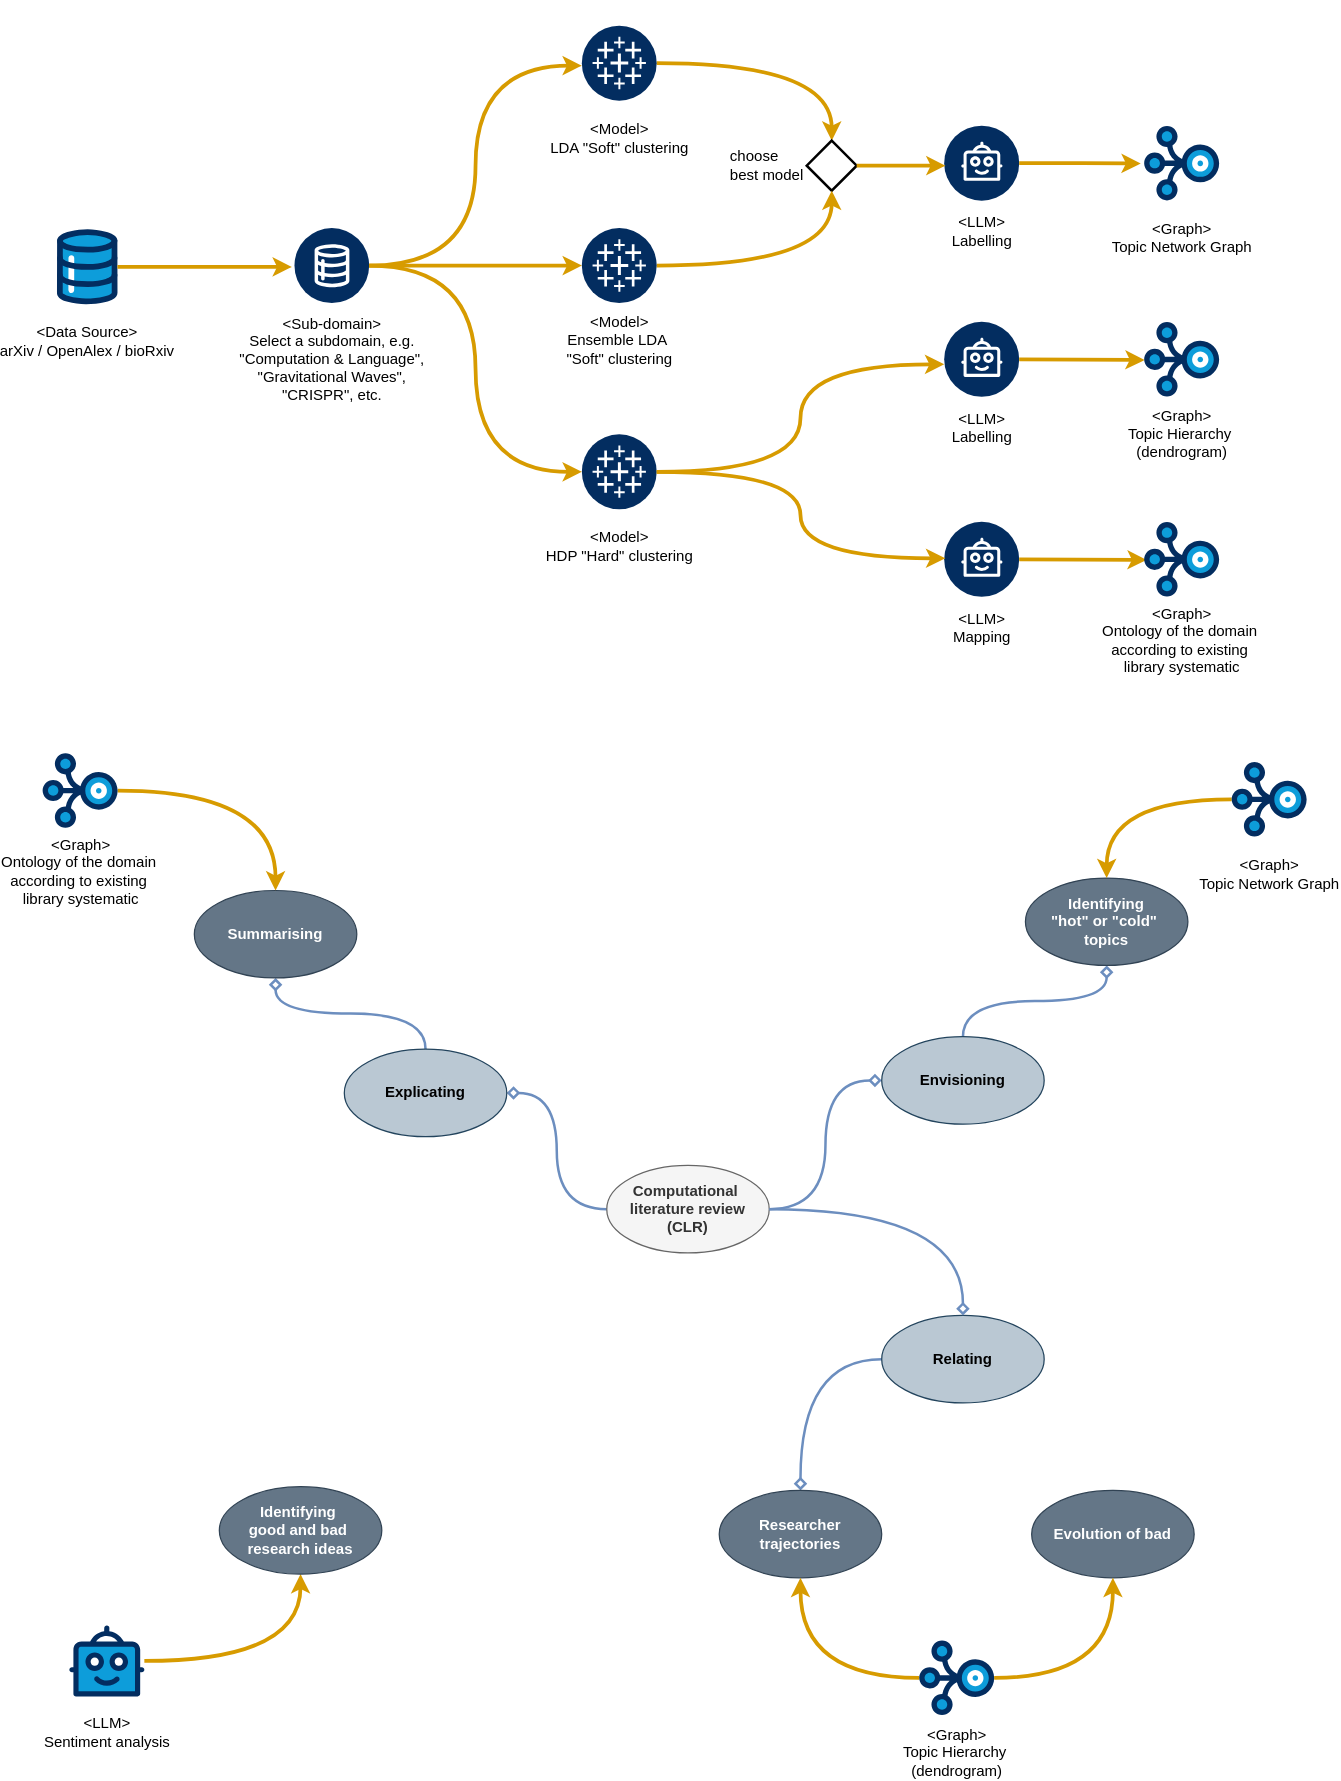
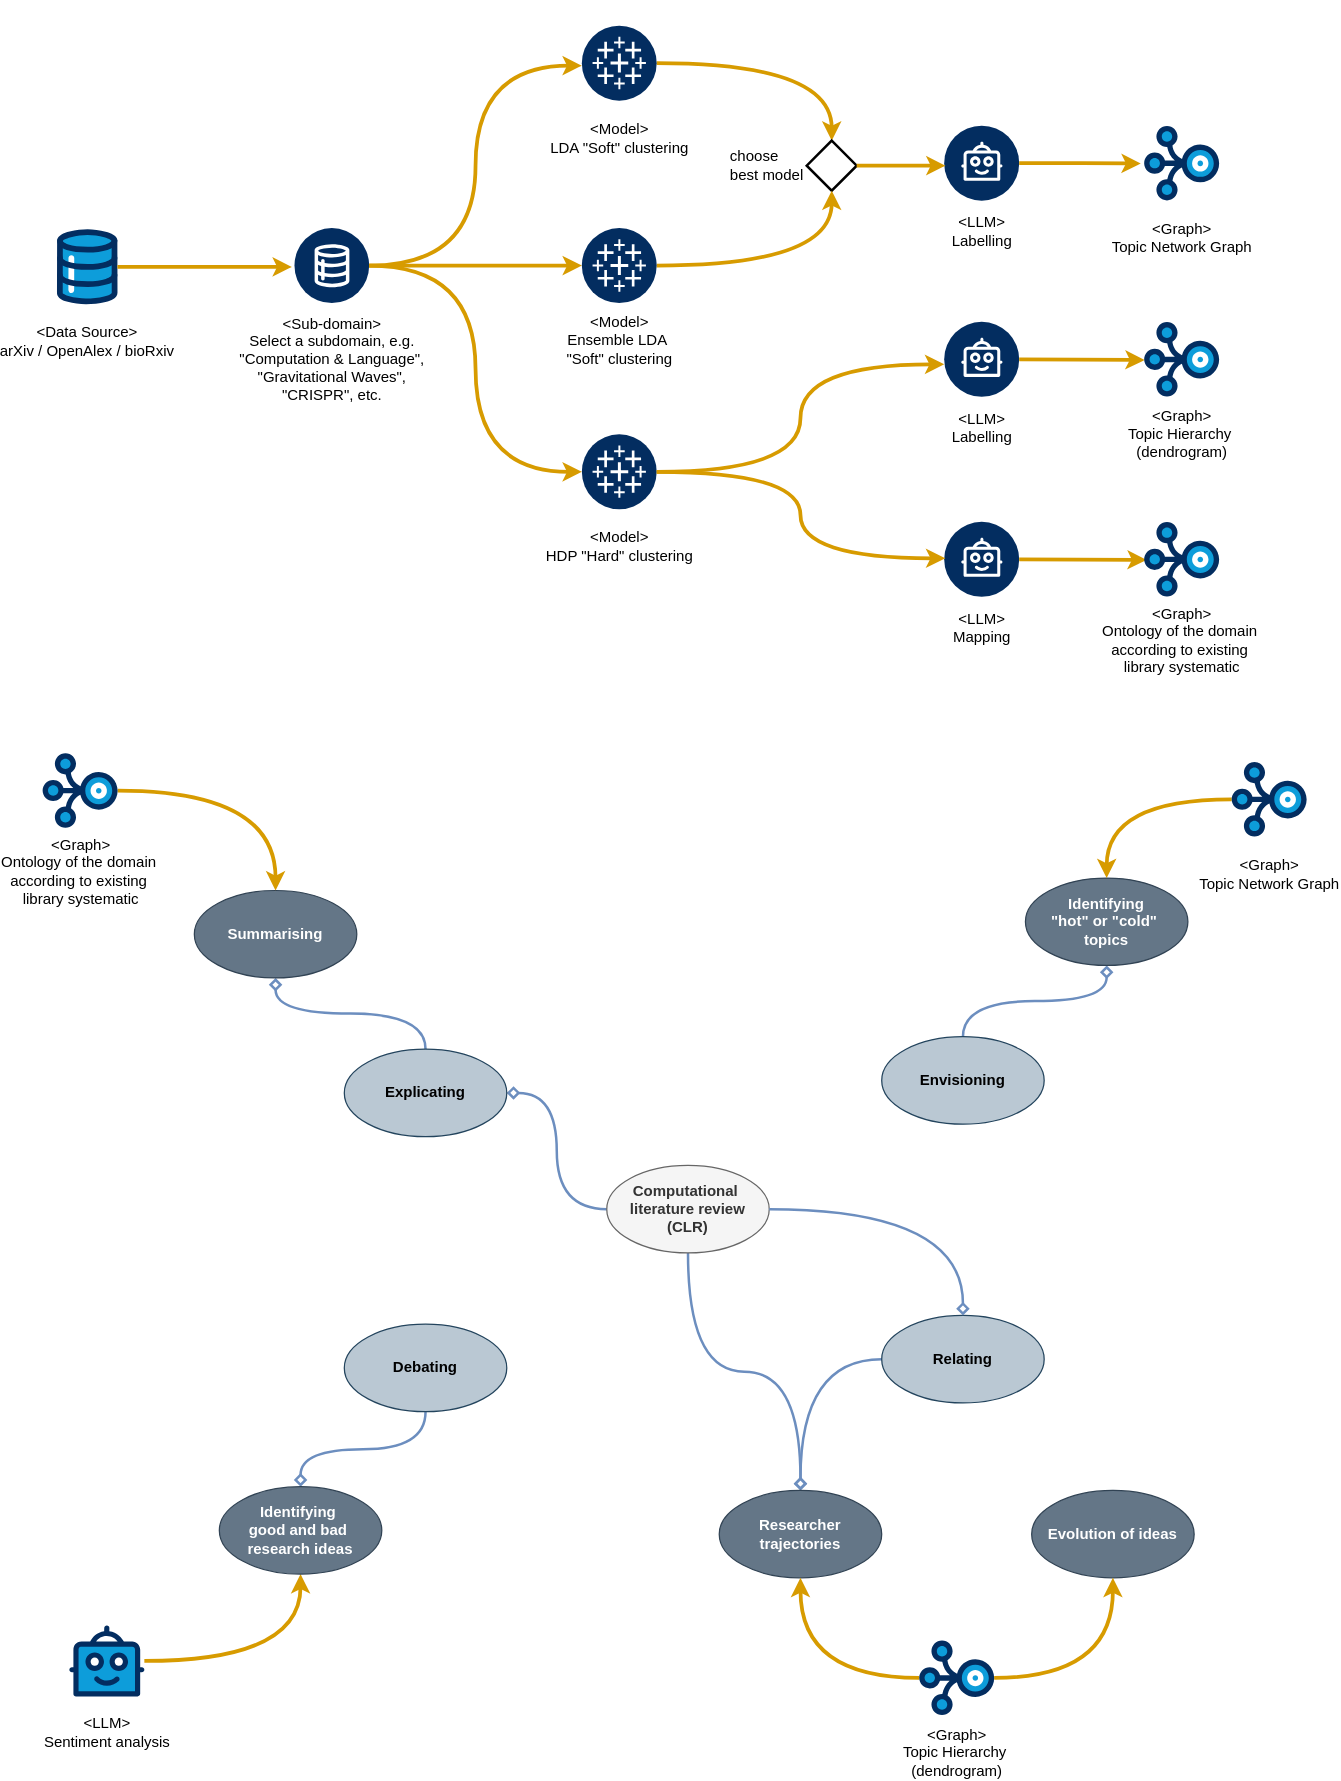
(826, 1144) -> (724, 1367)
none -> (426, 1368)
none -> (367, 1449)
(1113, 1534) -> (1113, 1534)
